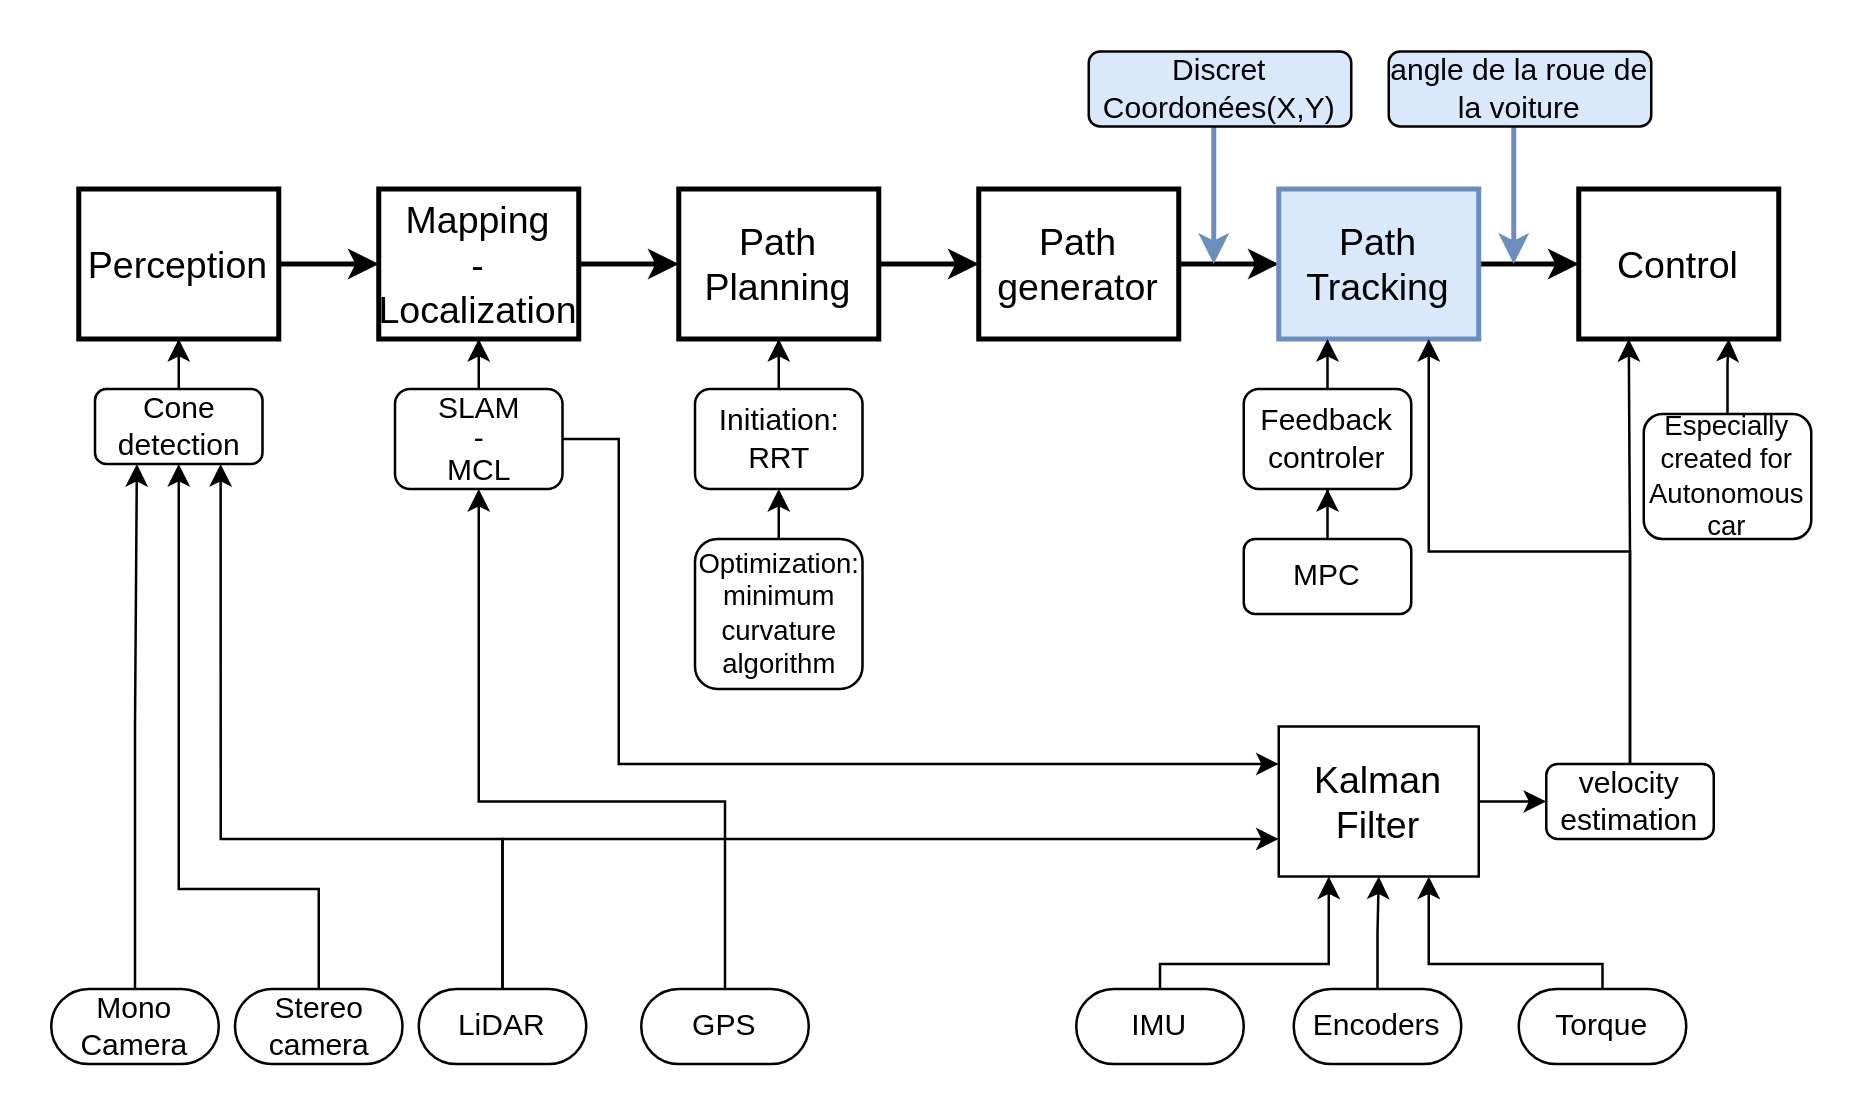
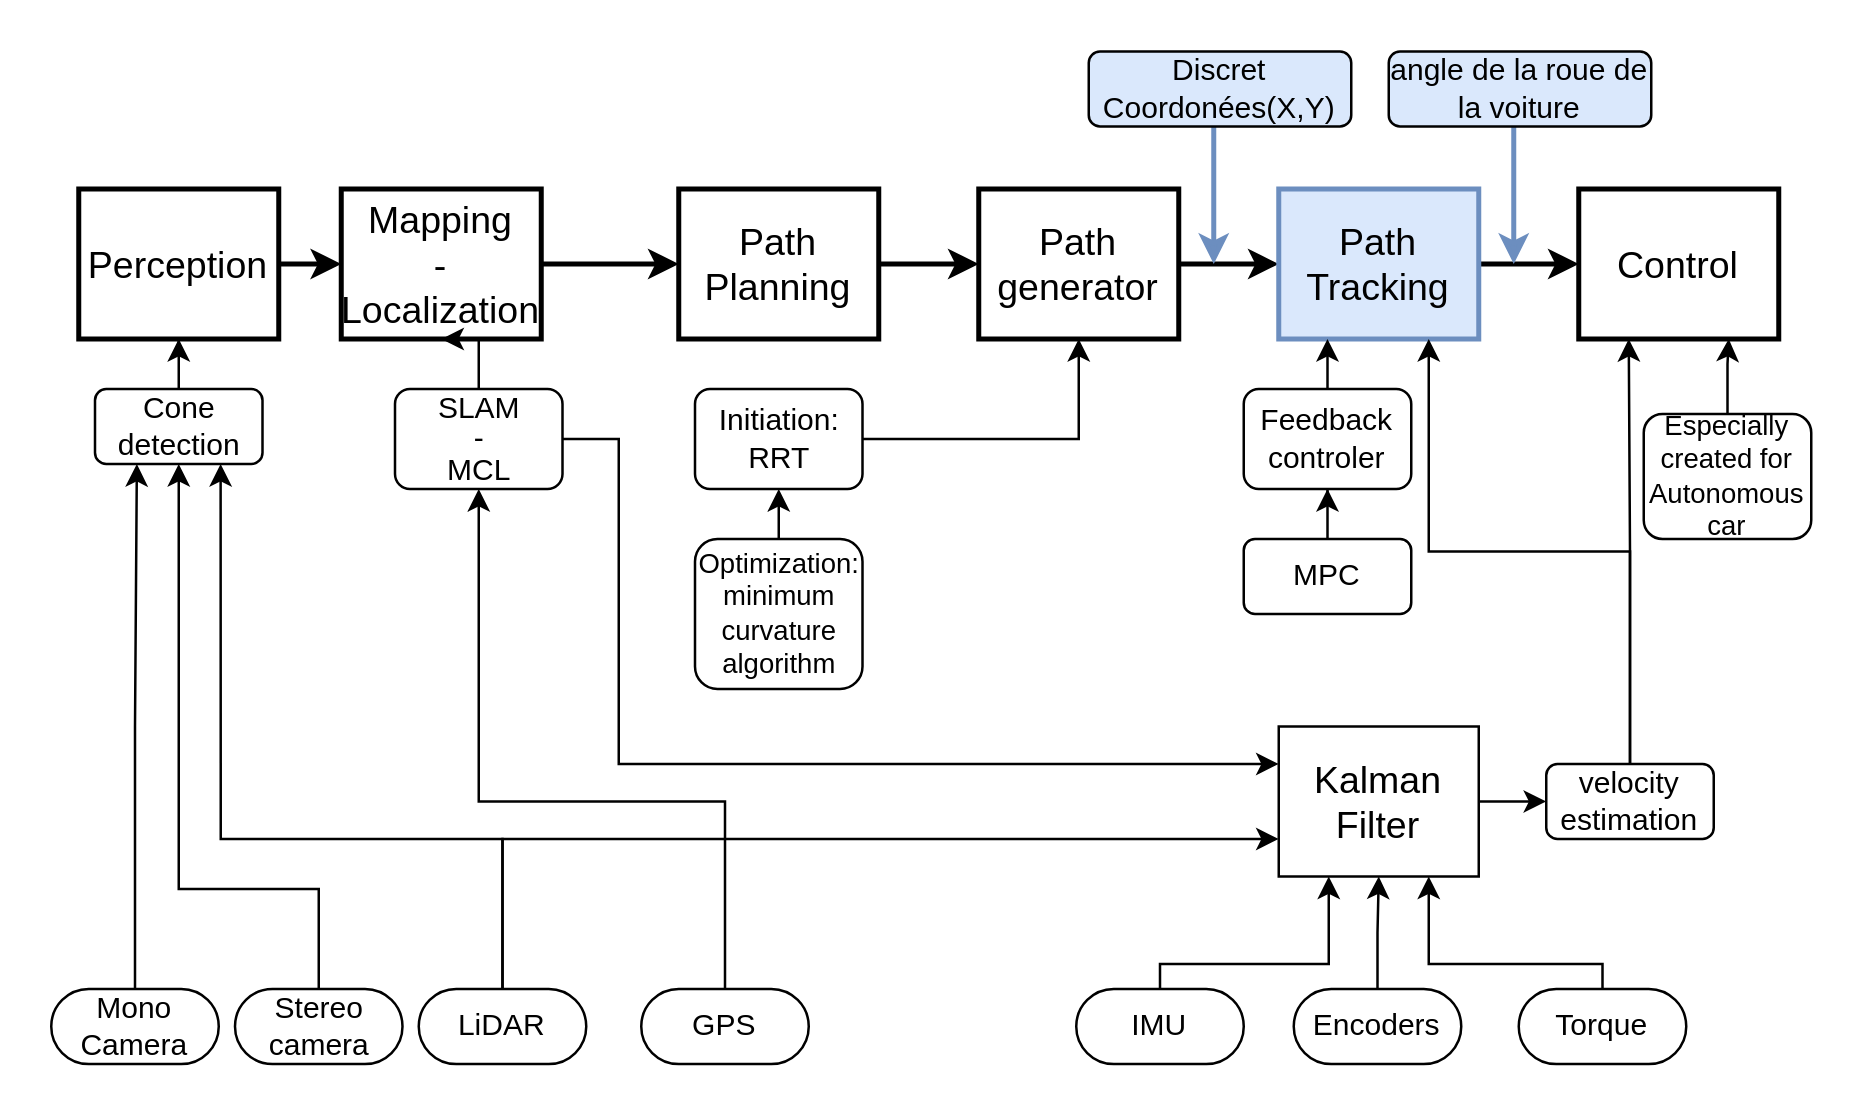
(479, 264) -> (441, 264)
(779, 356) -> (1013, 439)
